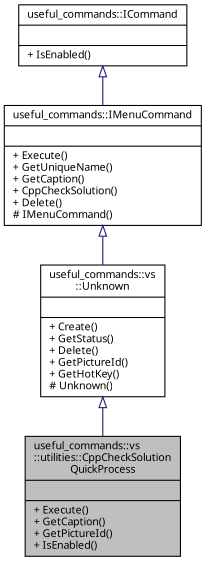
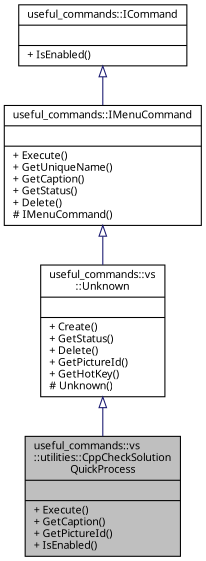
(65, 191) -> (46, 191)
